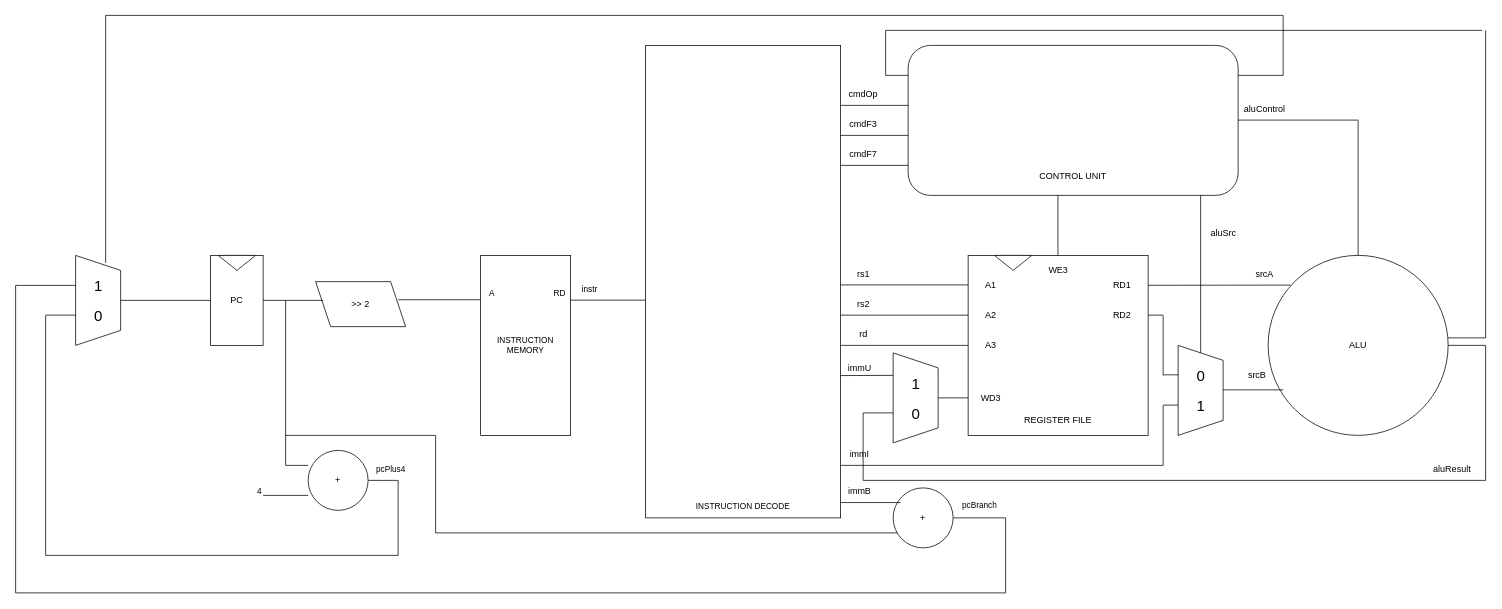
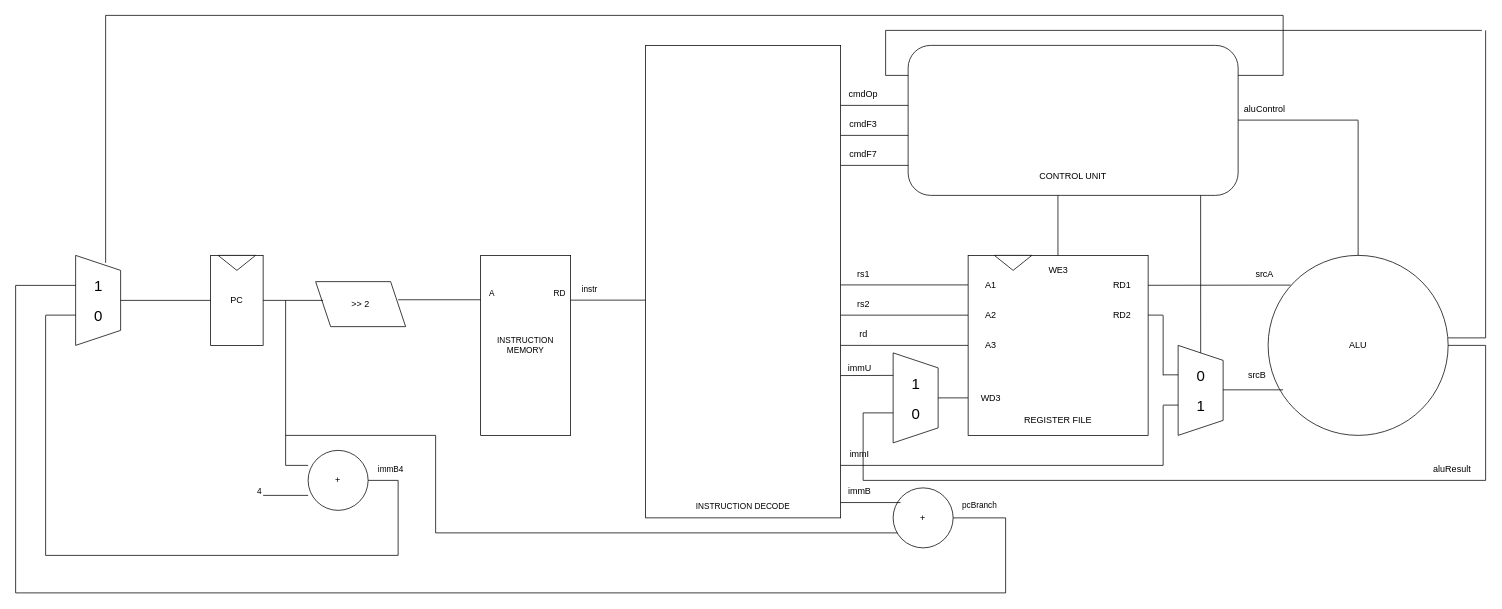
(1223, 233) -> none
(391, 469) -> (391, 469)
